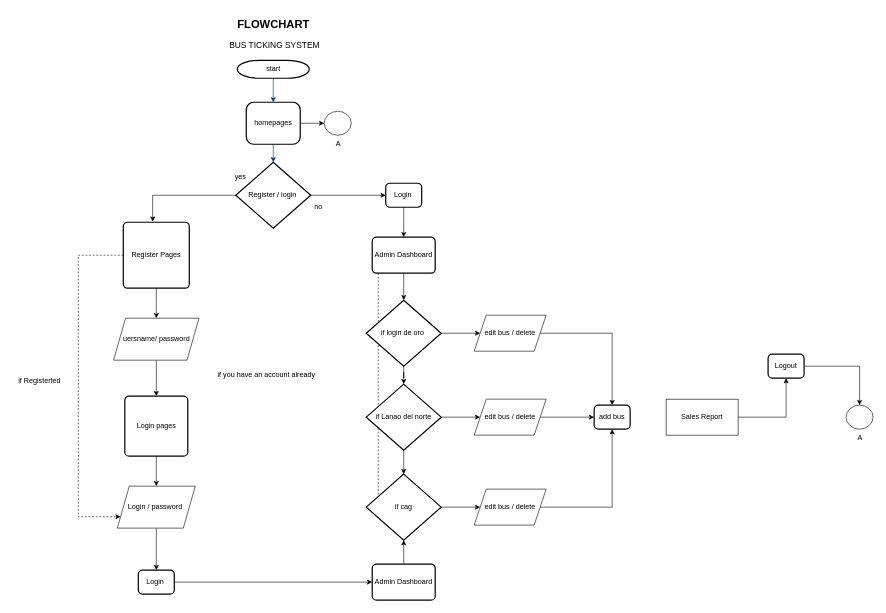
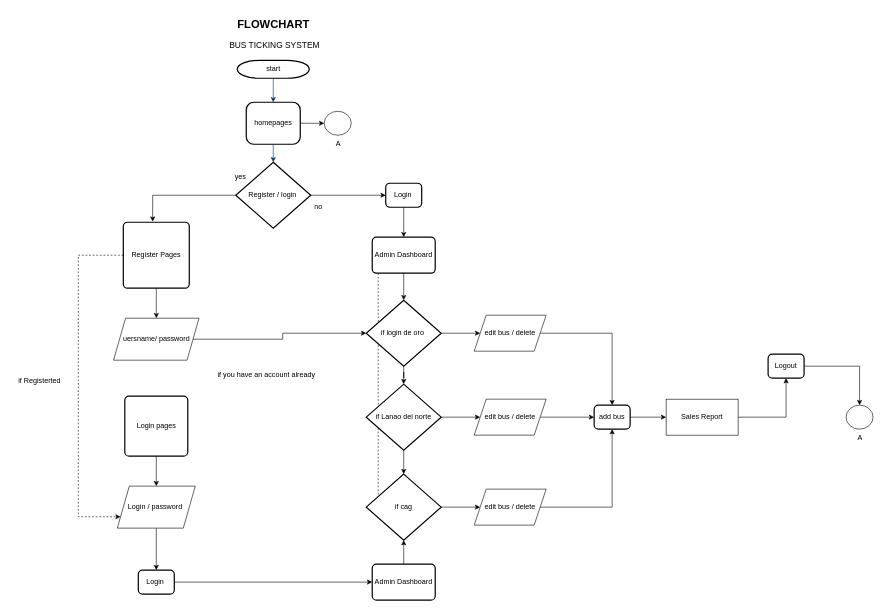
(156, 376) -> (283, 339)
none -> (660, 417)
